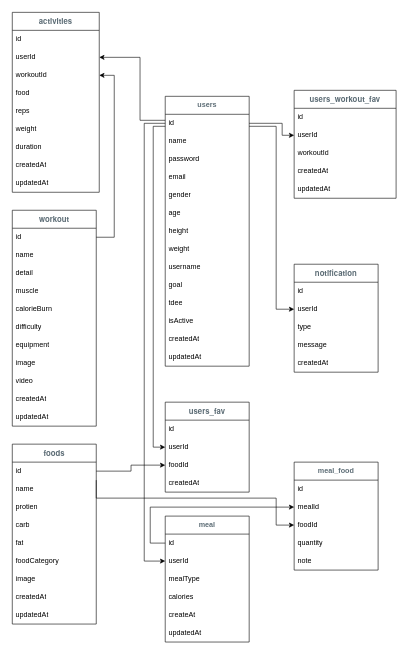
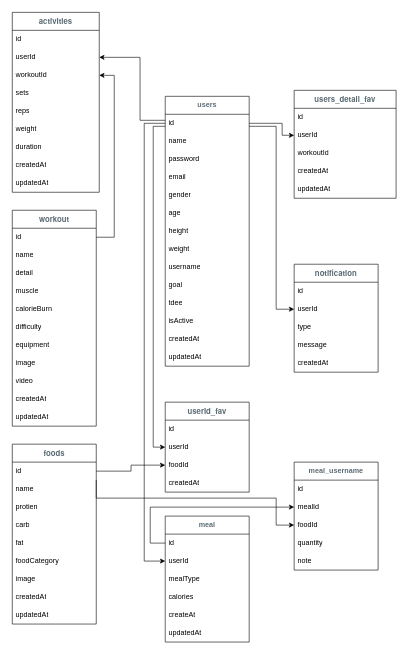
(24, 93) -> (24, 93)
(345, 99) -> (345, 99)
(207, 411) -> (207, 411)
(336, 471) -> (336, 471)
